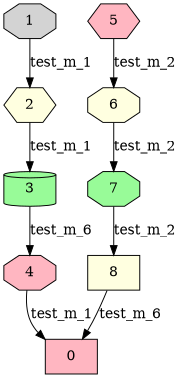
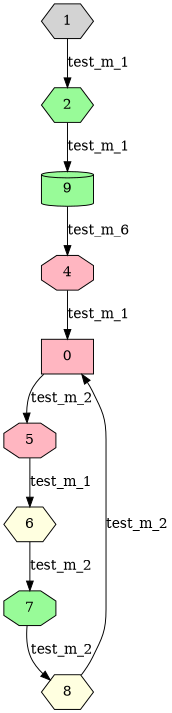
(30, 21) -> (67, 21)
(114, 21) -> (30, 440)
(145, 63) -> (61, 482)
(30, 105) -> (67, 105)
(114, 105) -> (30, 524)
(30, 189) -> (67, 189)
(114, 273) -> (67, 692)
(130, 315) -> (137, 524)
none -> (31, 392)
